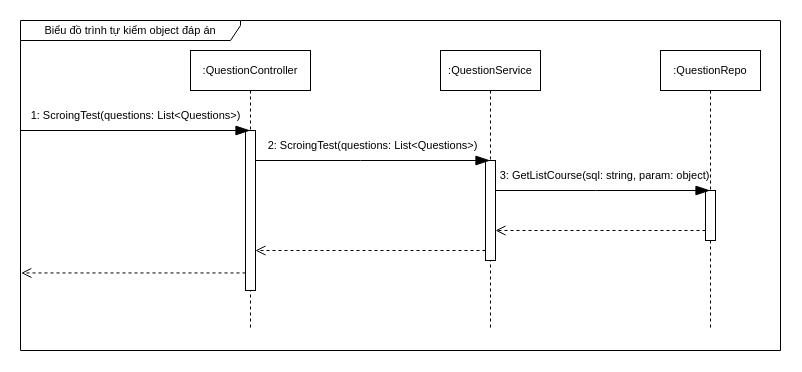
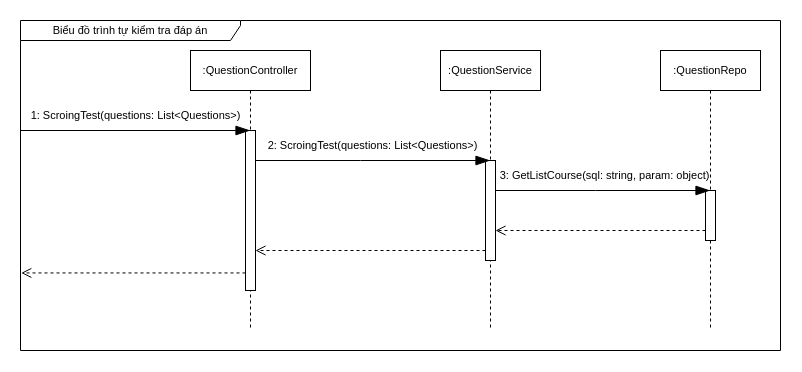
(131, 31) -> (131, 31)
